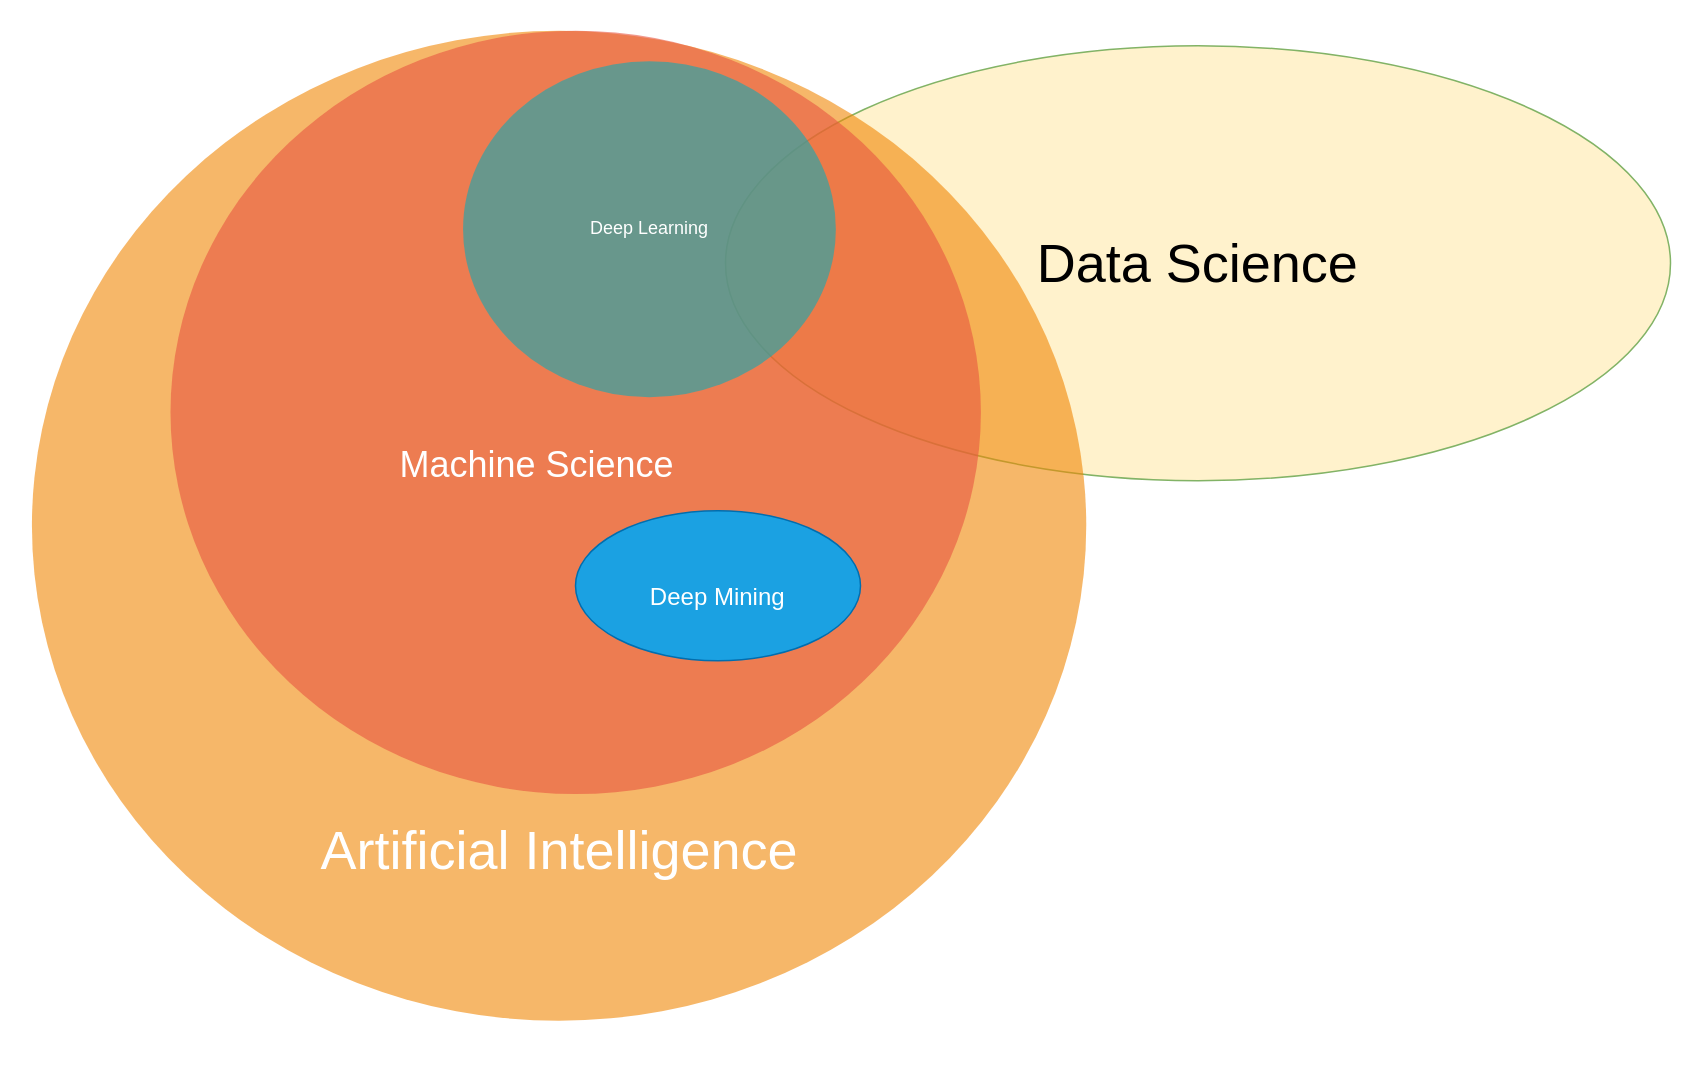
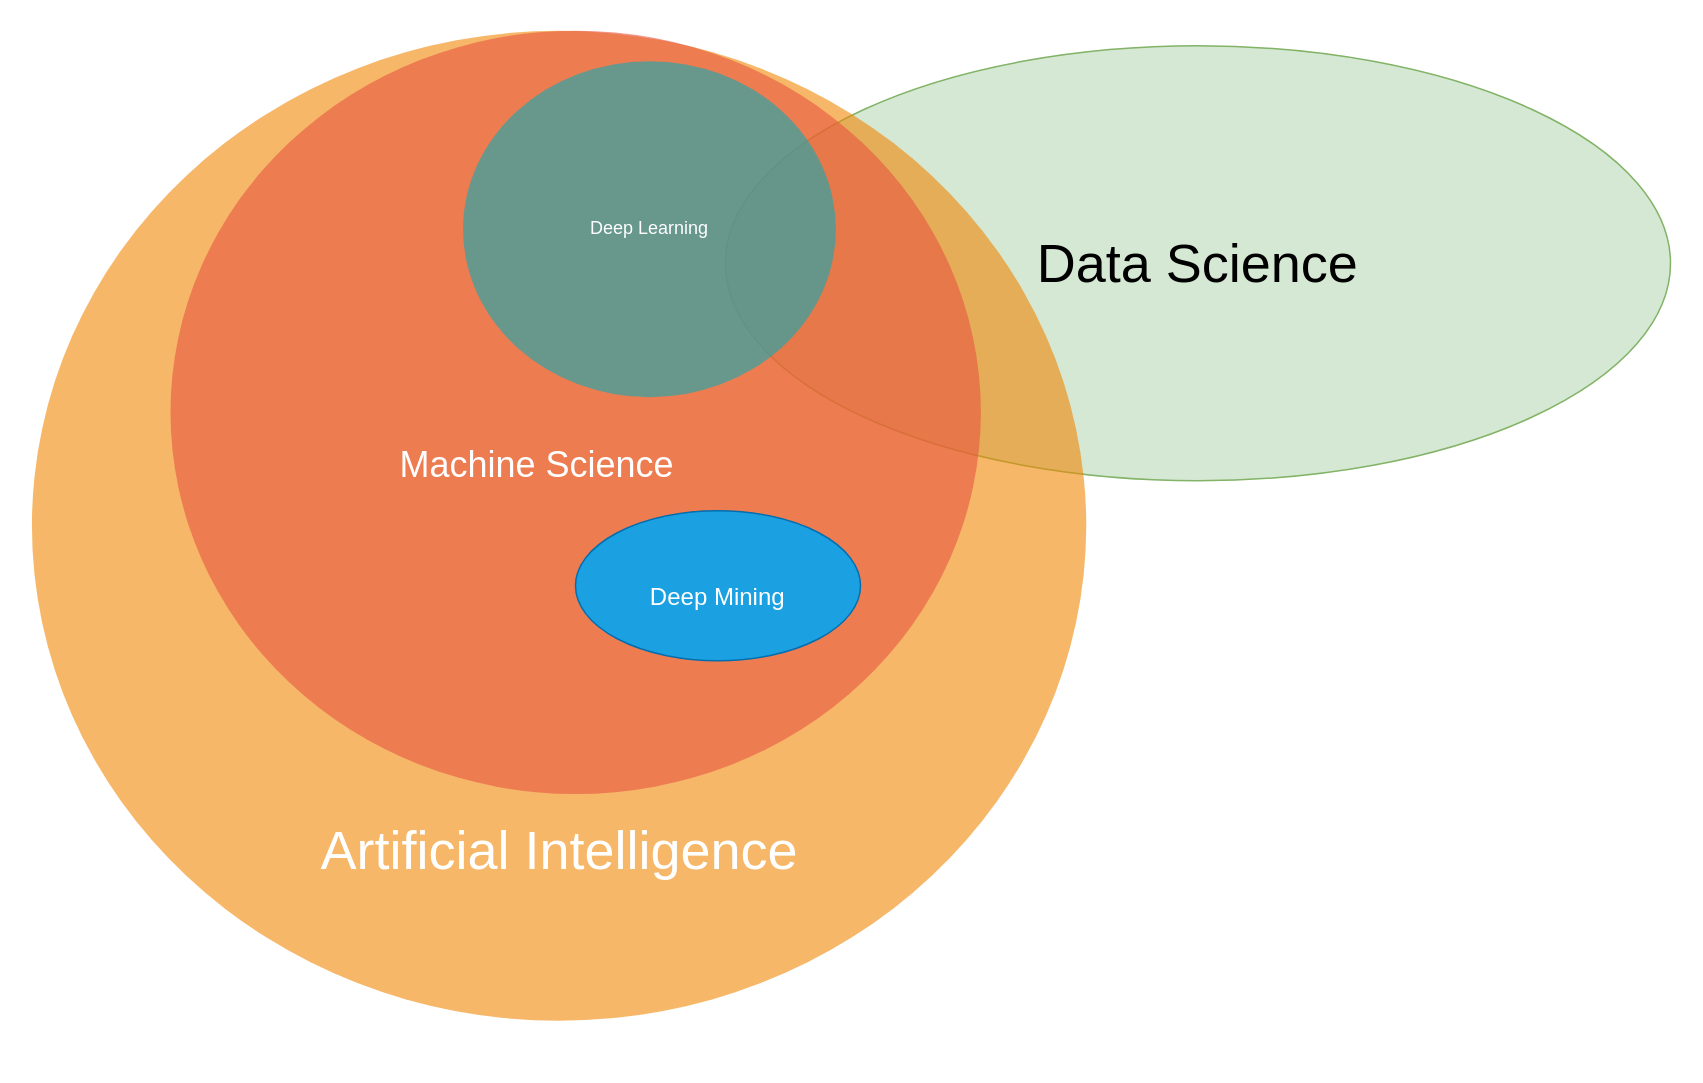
(1198, 263) -> (1198, 263)
